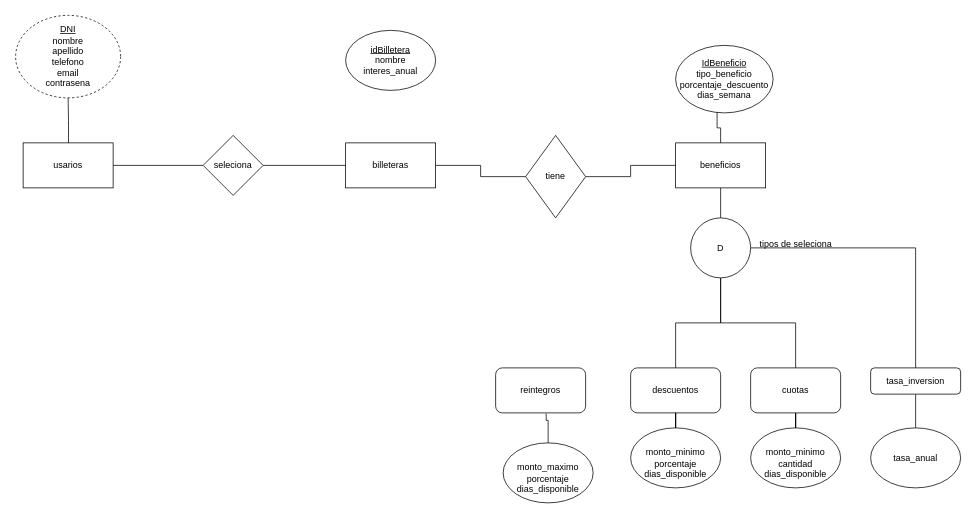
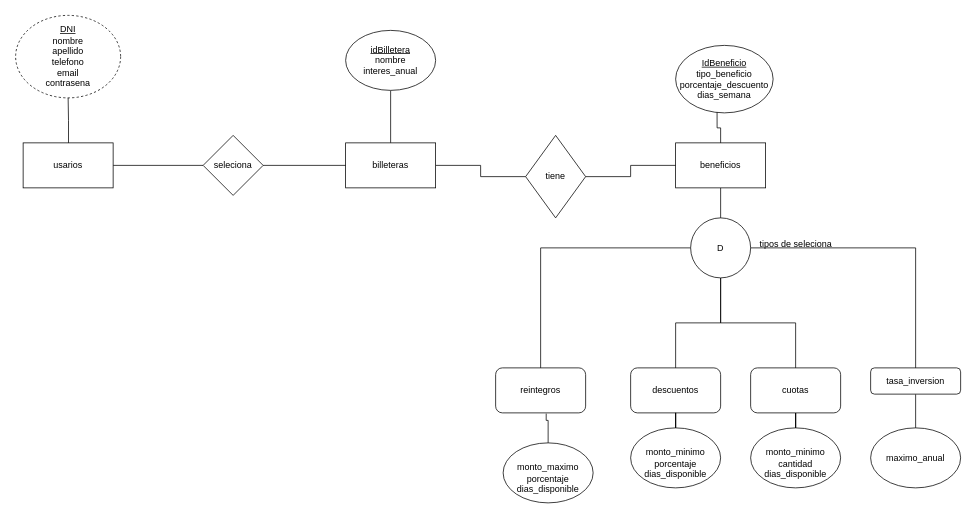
none -> (390, 117)
none -> (555, 248)
(915, 458) -> (915, 458)
